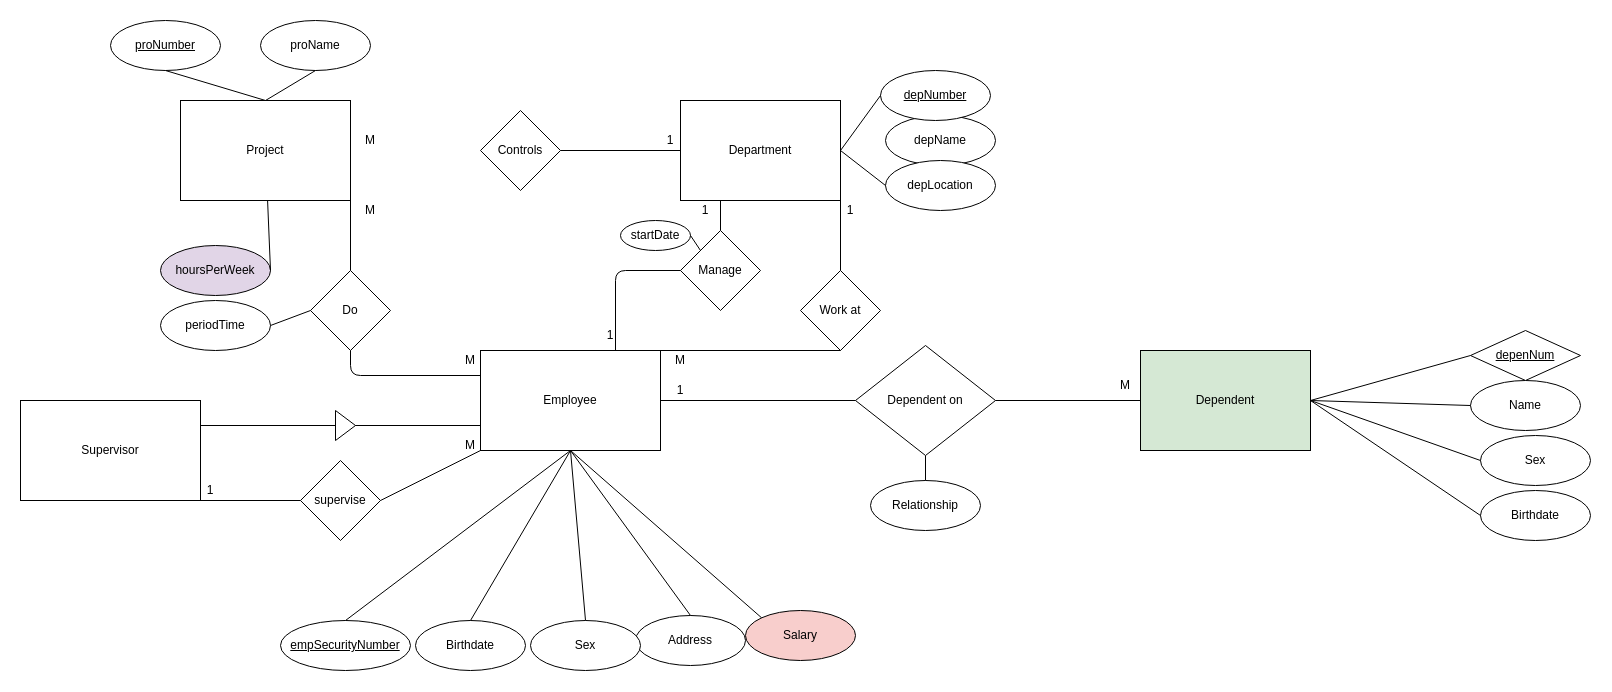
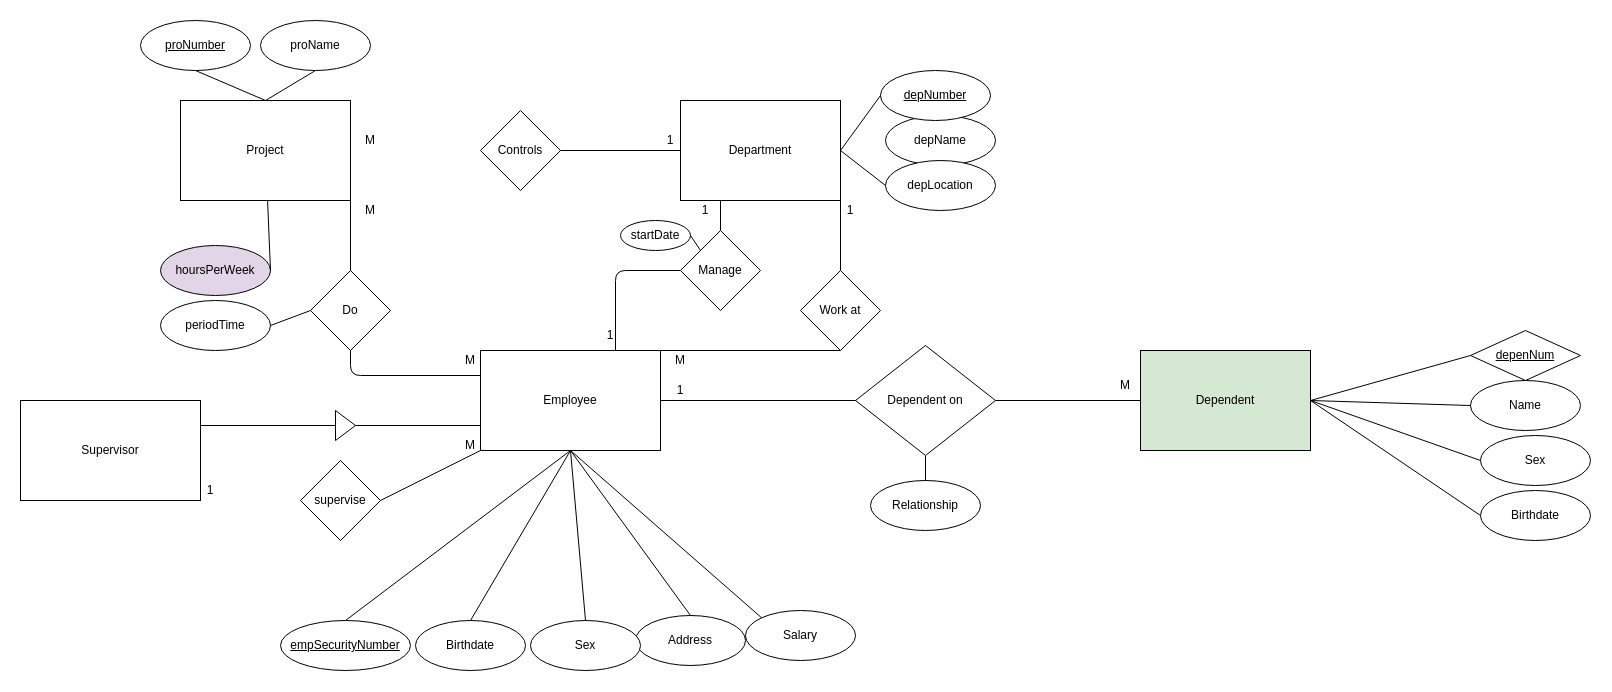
(166, 46) -> (196, 46)
(251, 501) -> none
(801, 636) -> (801, 636)
